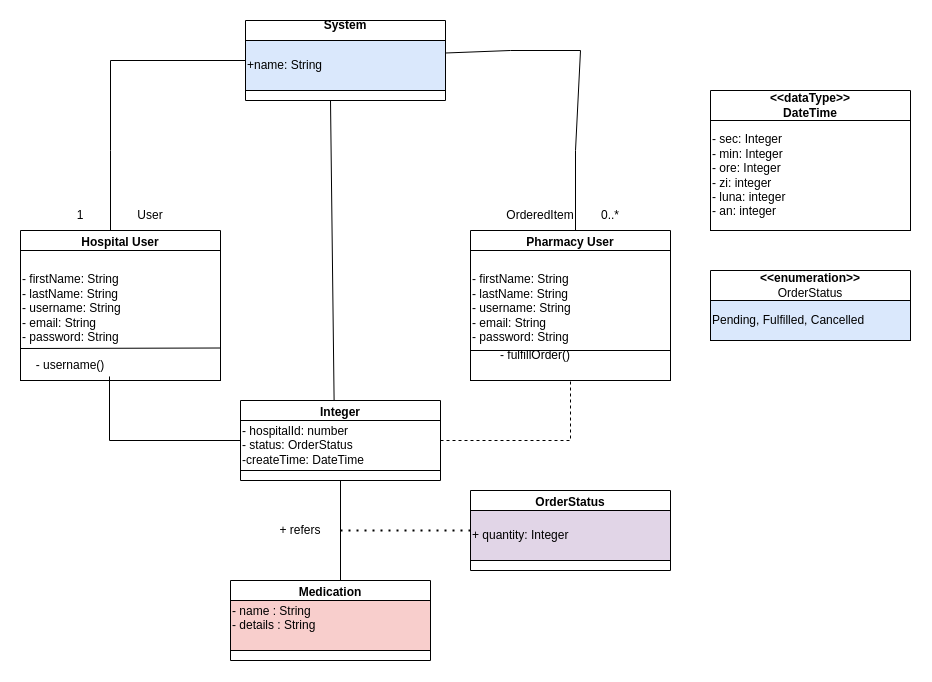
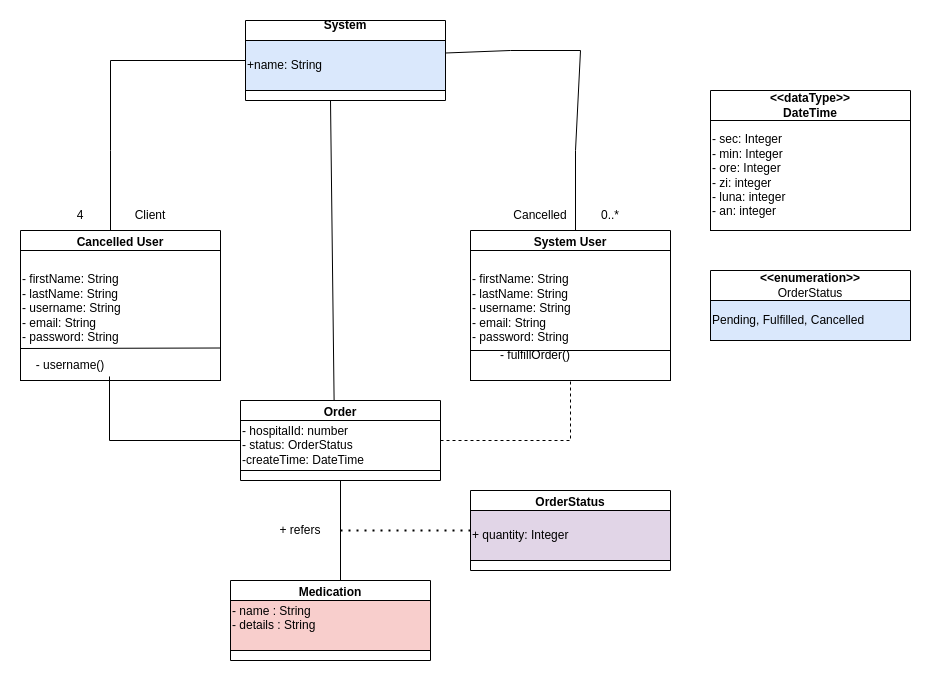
(81, 216) -> (81, 216)
(151, 216) -> (151, 216)
(541, 216) -> (541, 216)
(121, 243) -> (121, 243)
(571, 243) -> (571, 243)
(341, 413) -> (341, 413)
